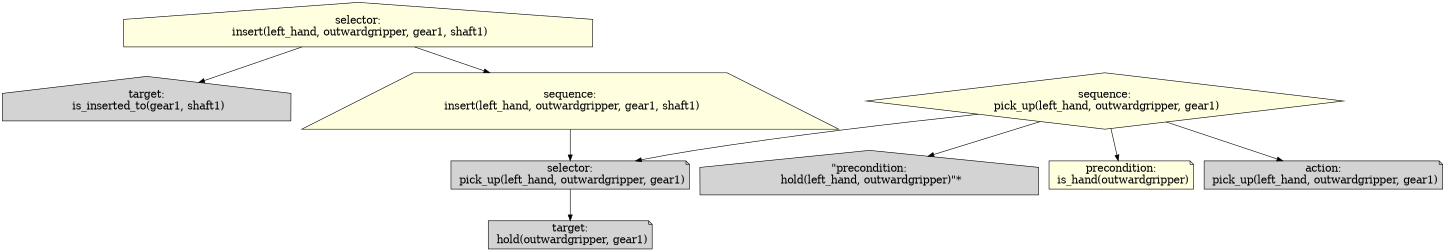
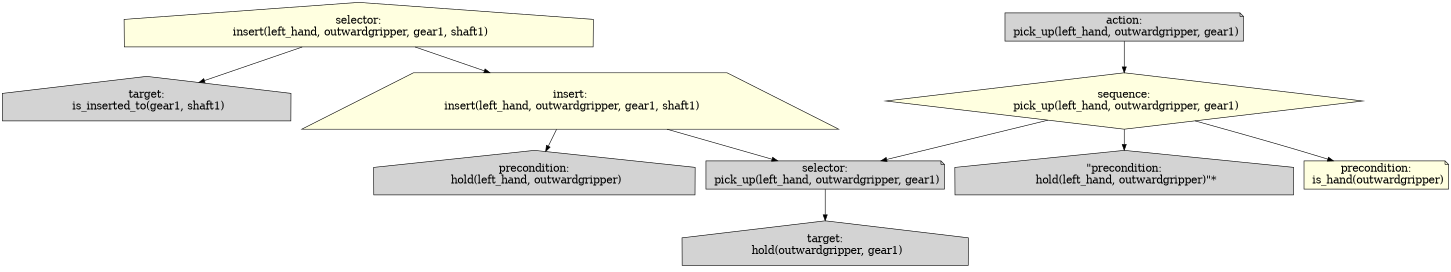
(570, 101) -> (570, 101)
(1222, 140) -> (1124, 54)
none -> (534, 175)
(570, 235) -> (825, 245)
